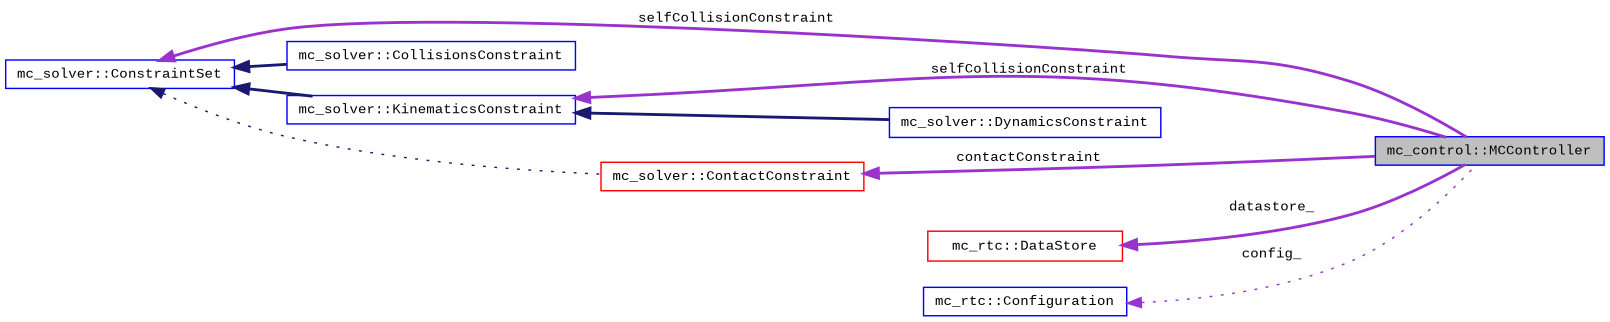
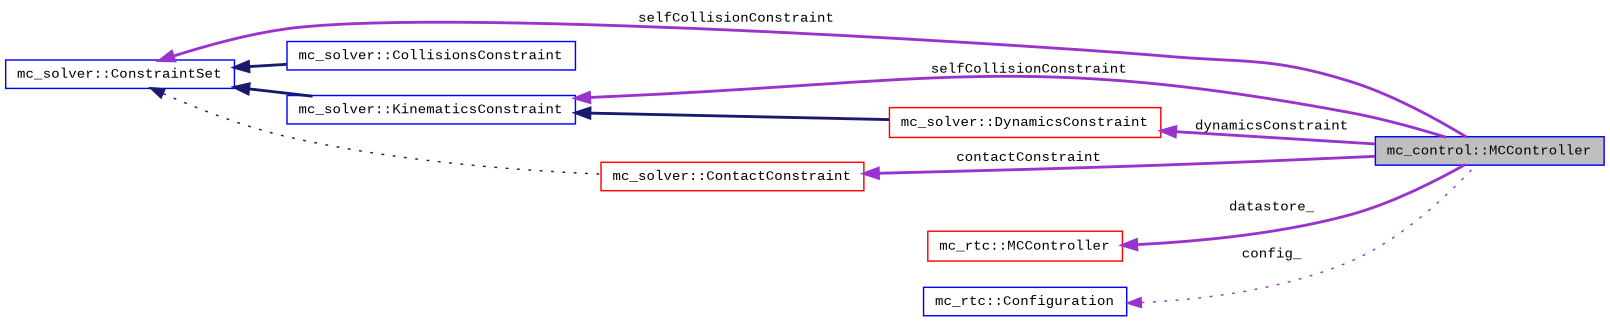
(1025, 123) -> (1025, 123)
none -> (1276, 138)
(1025, 246) -> (1025, 246)
